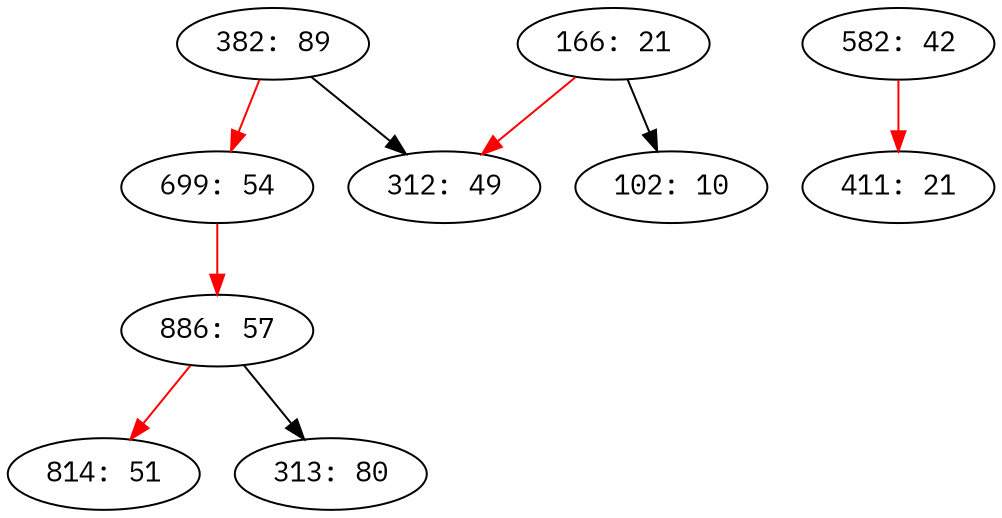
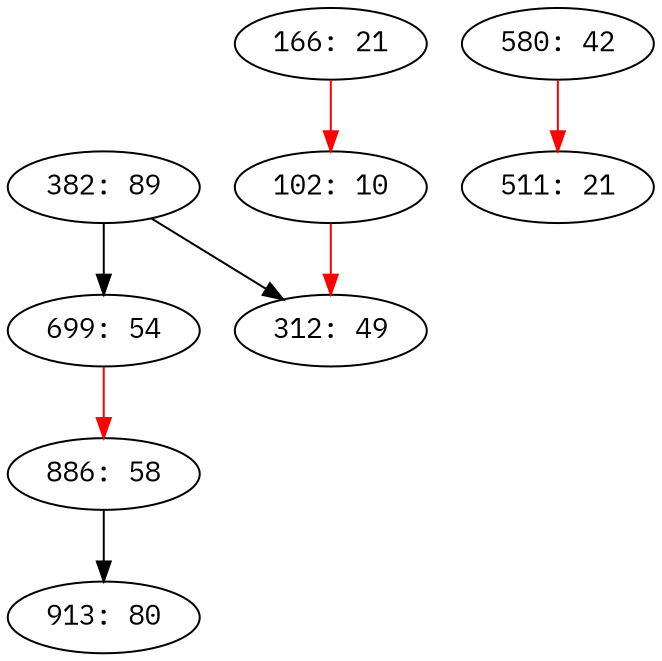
(898, 44) -> (558, 44)
(249, 106) -> (104, 249)
(638, 106) -> (331, 106)
(537, 109) -> (331, 249)
(898, 187) -> (558, 187)
(217, 331) -> (104, 474)
(104, 474) -> none
(331, 474) -> (104, 617)
